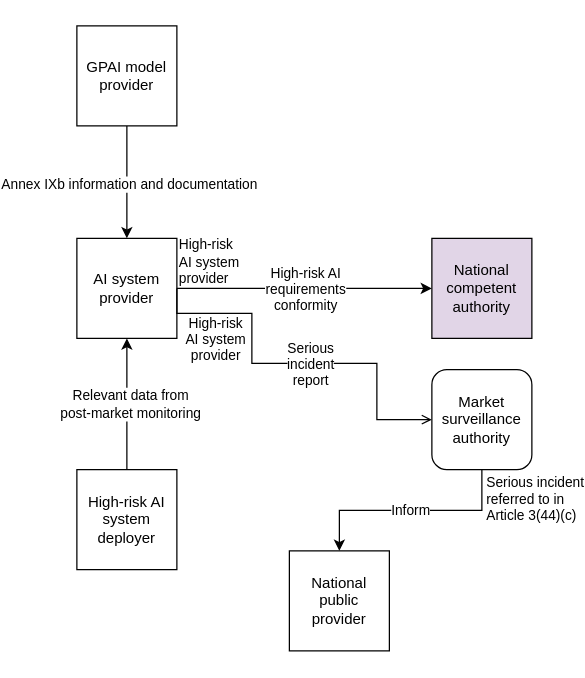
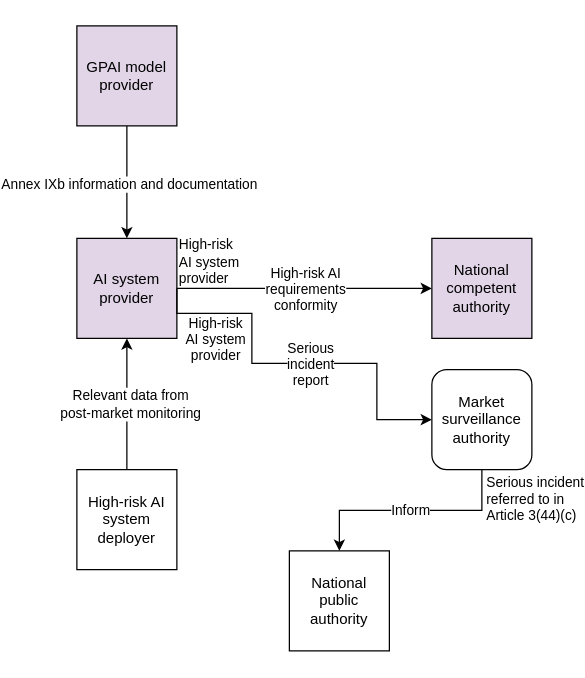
(127, 76) -> (127, 76)
(127, 288) -> (127, 288)
(424, 419) -> (422, 419)
(339, 601) -> (339, 601)
